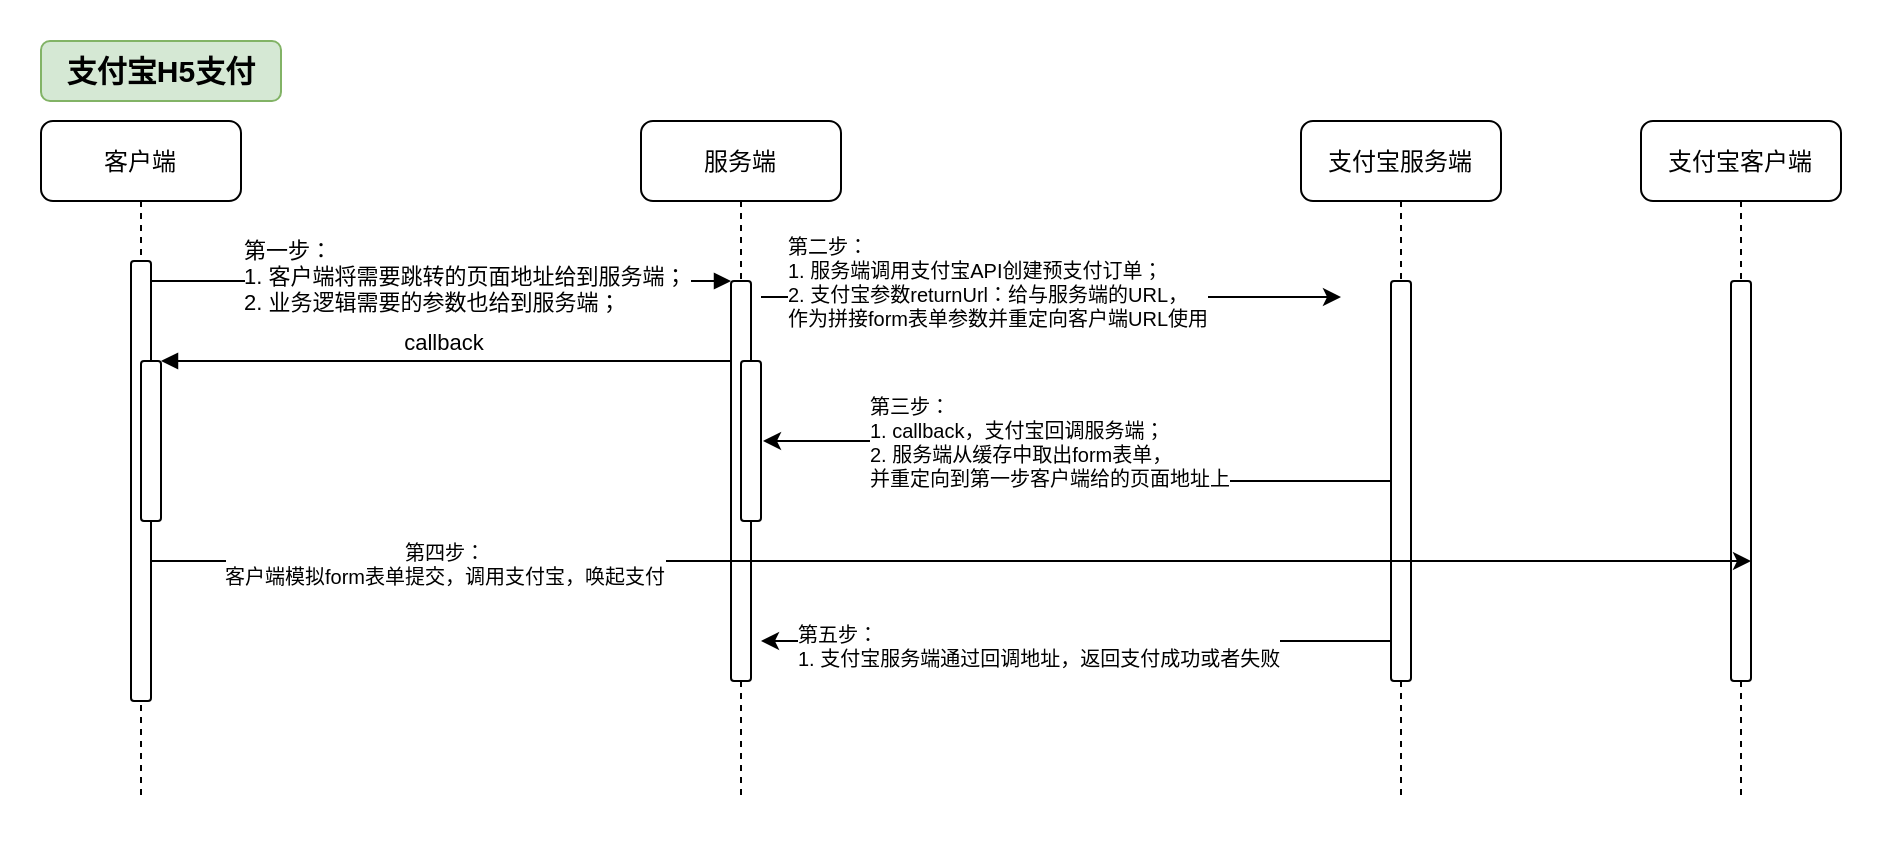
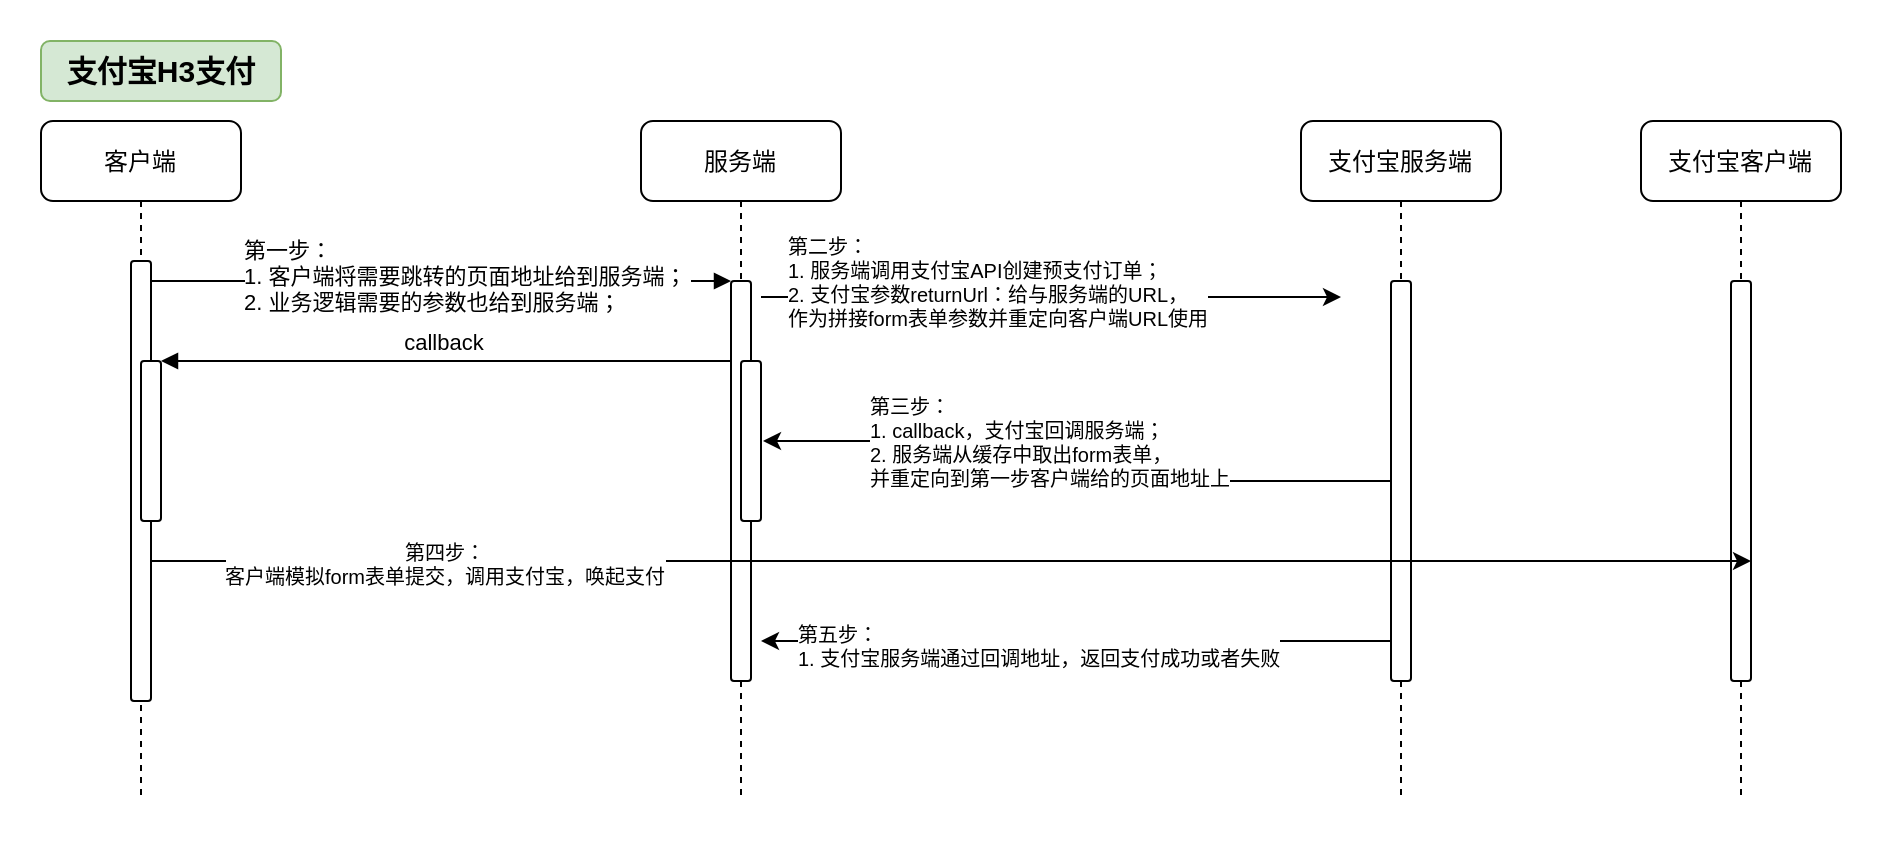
(162, 71) -> (162, 71)
